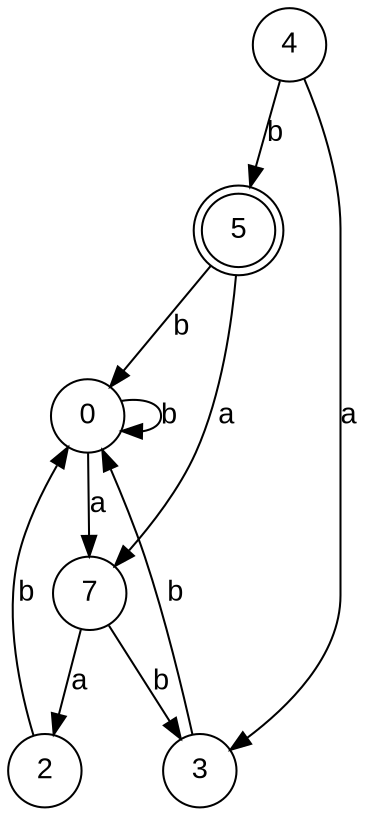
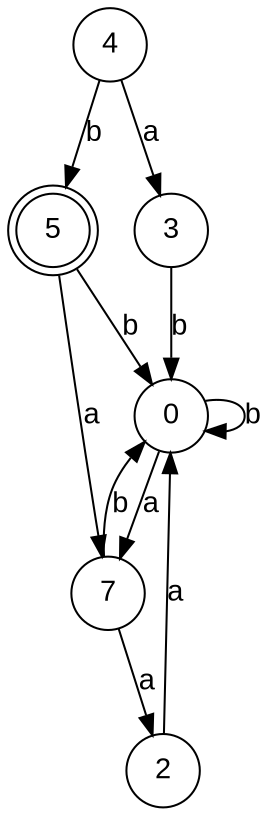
(27, 593) -> (175, 593)
(139, 673) -> (108, 504)
